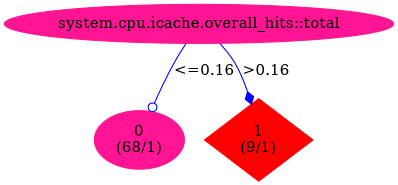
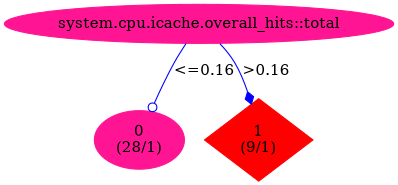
(139, 140) -> (139, 140)
